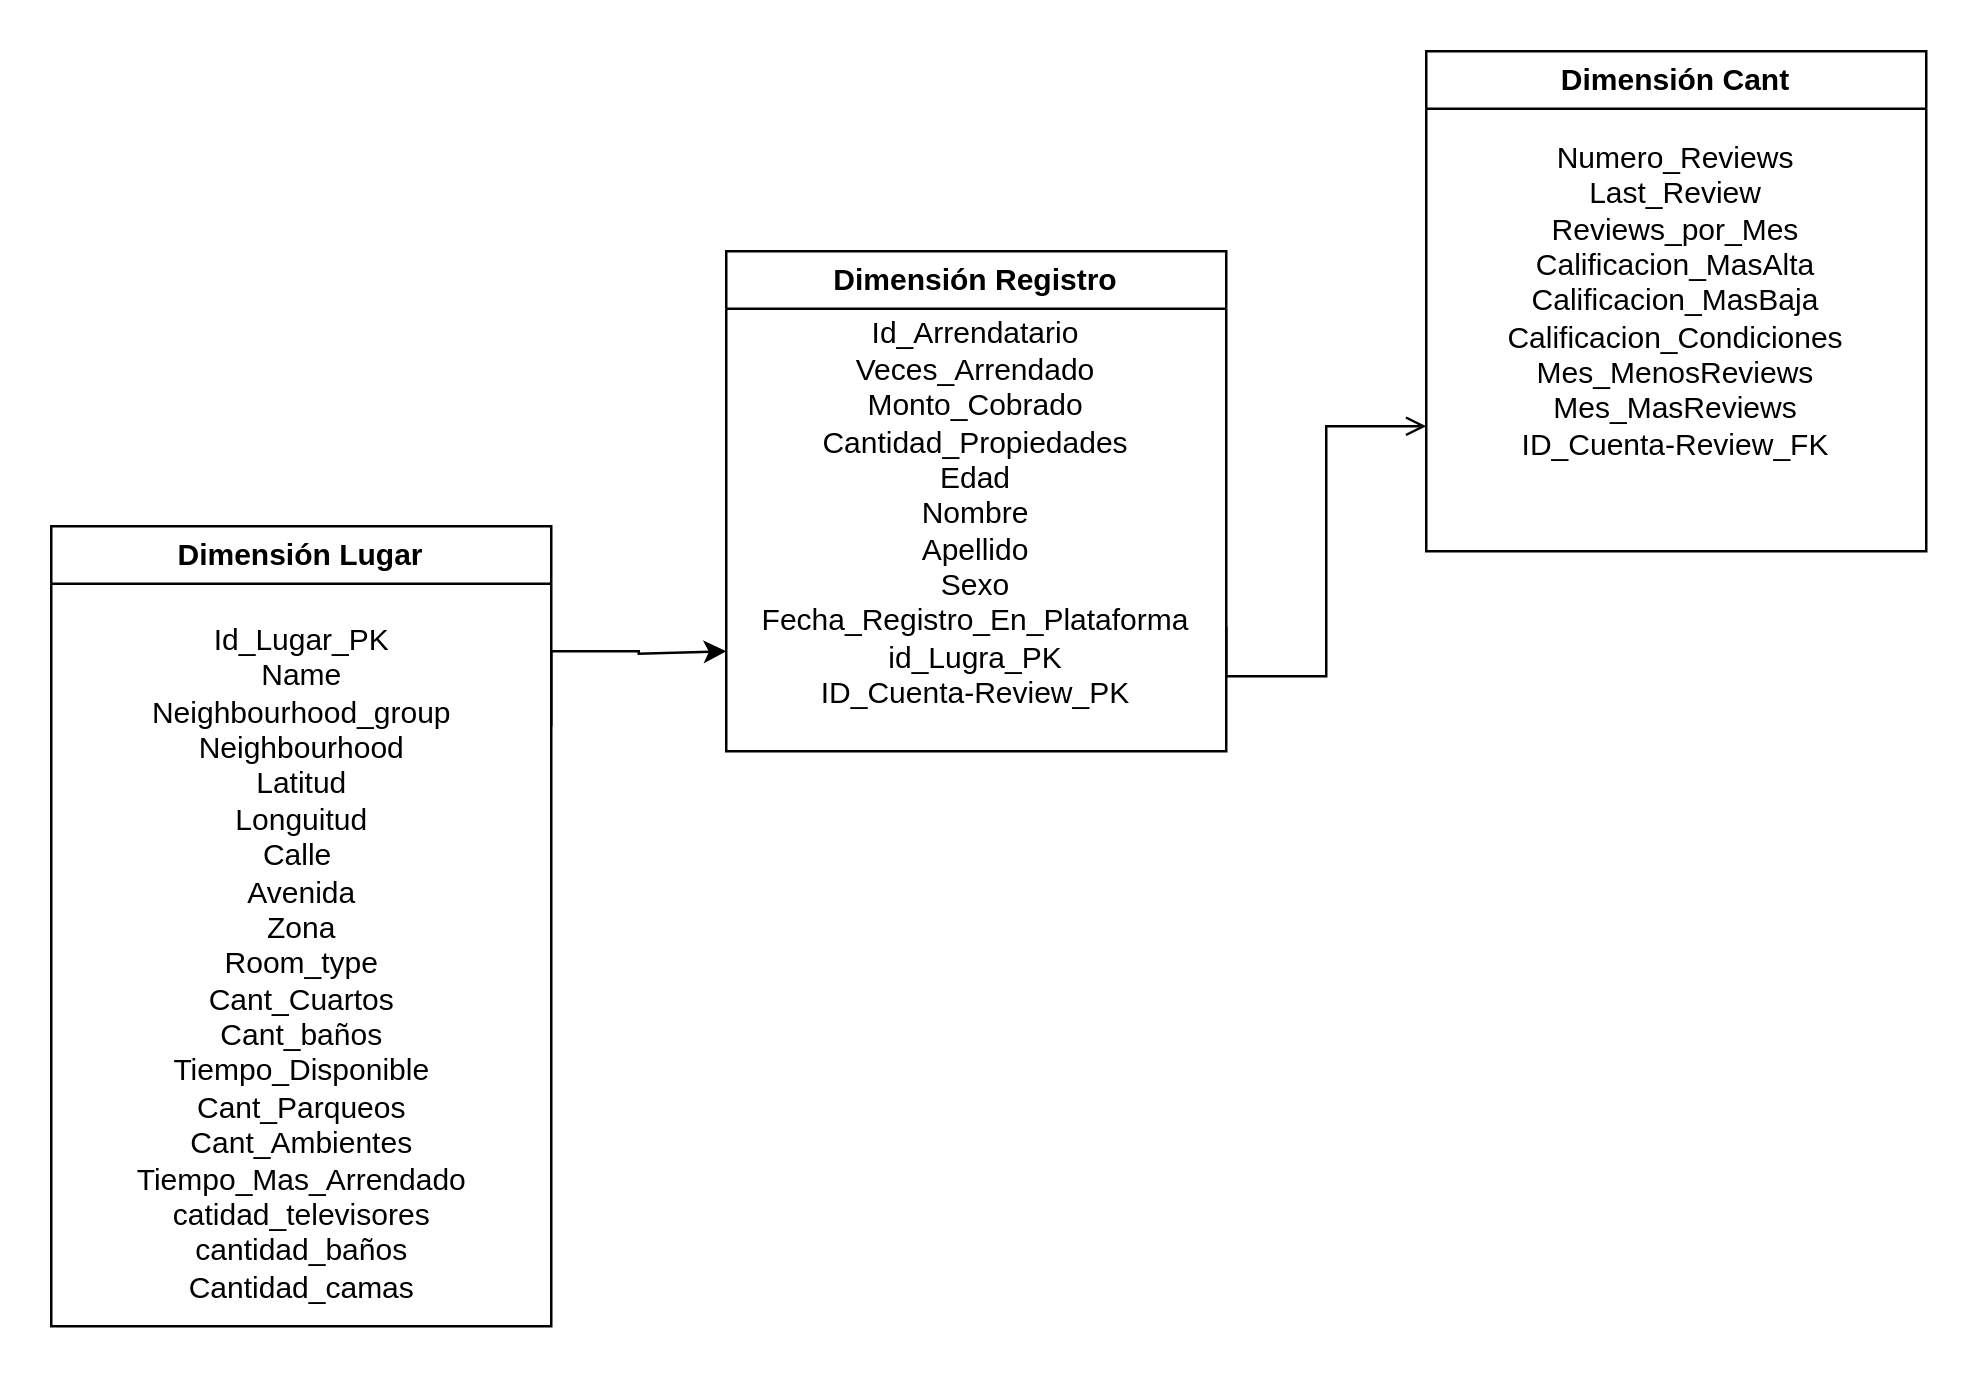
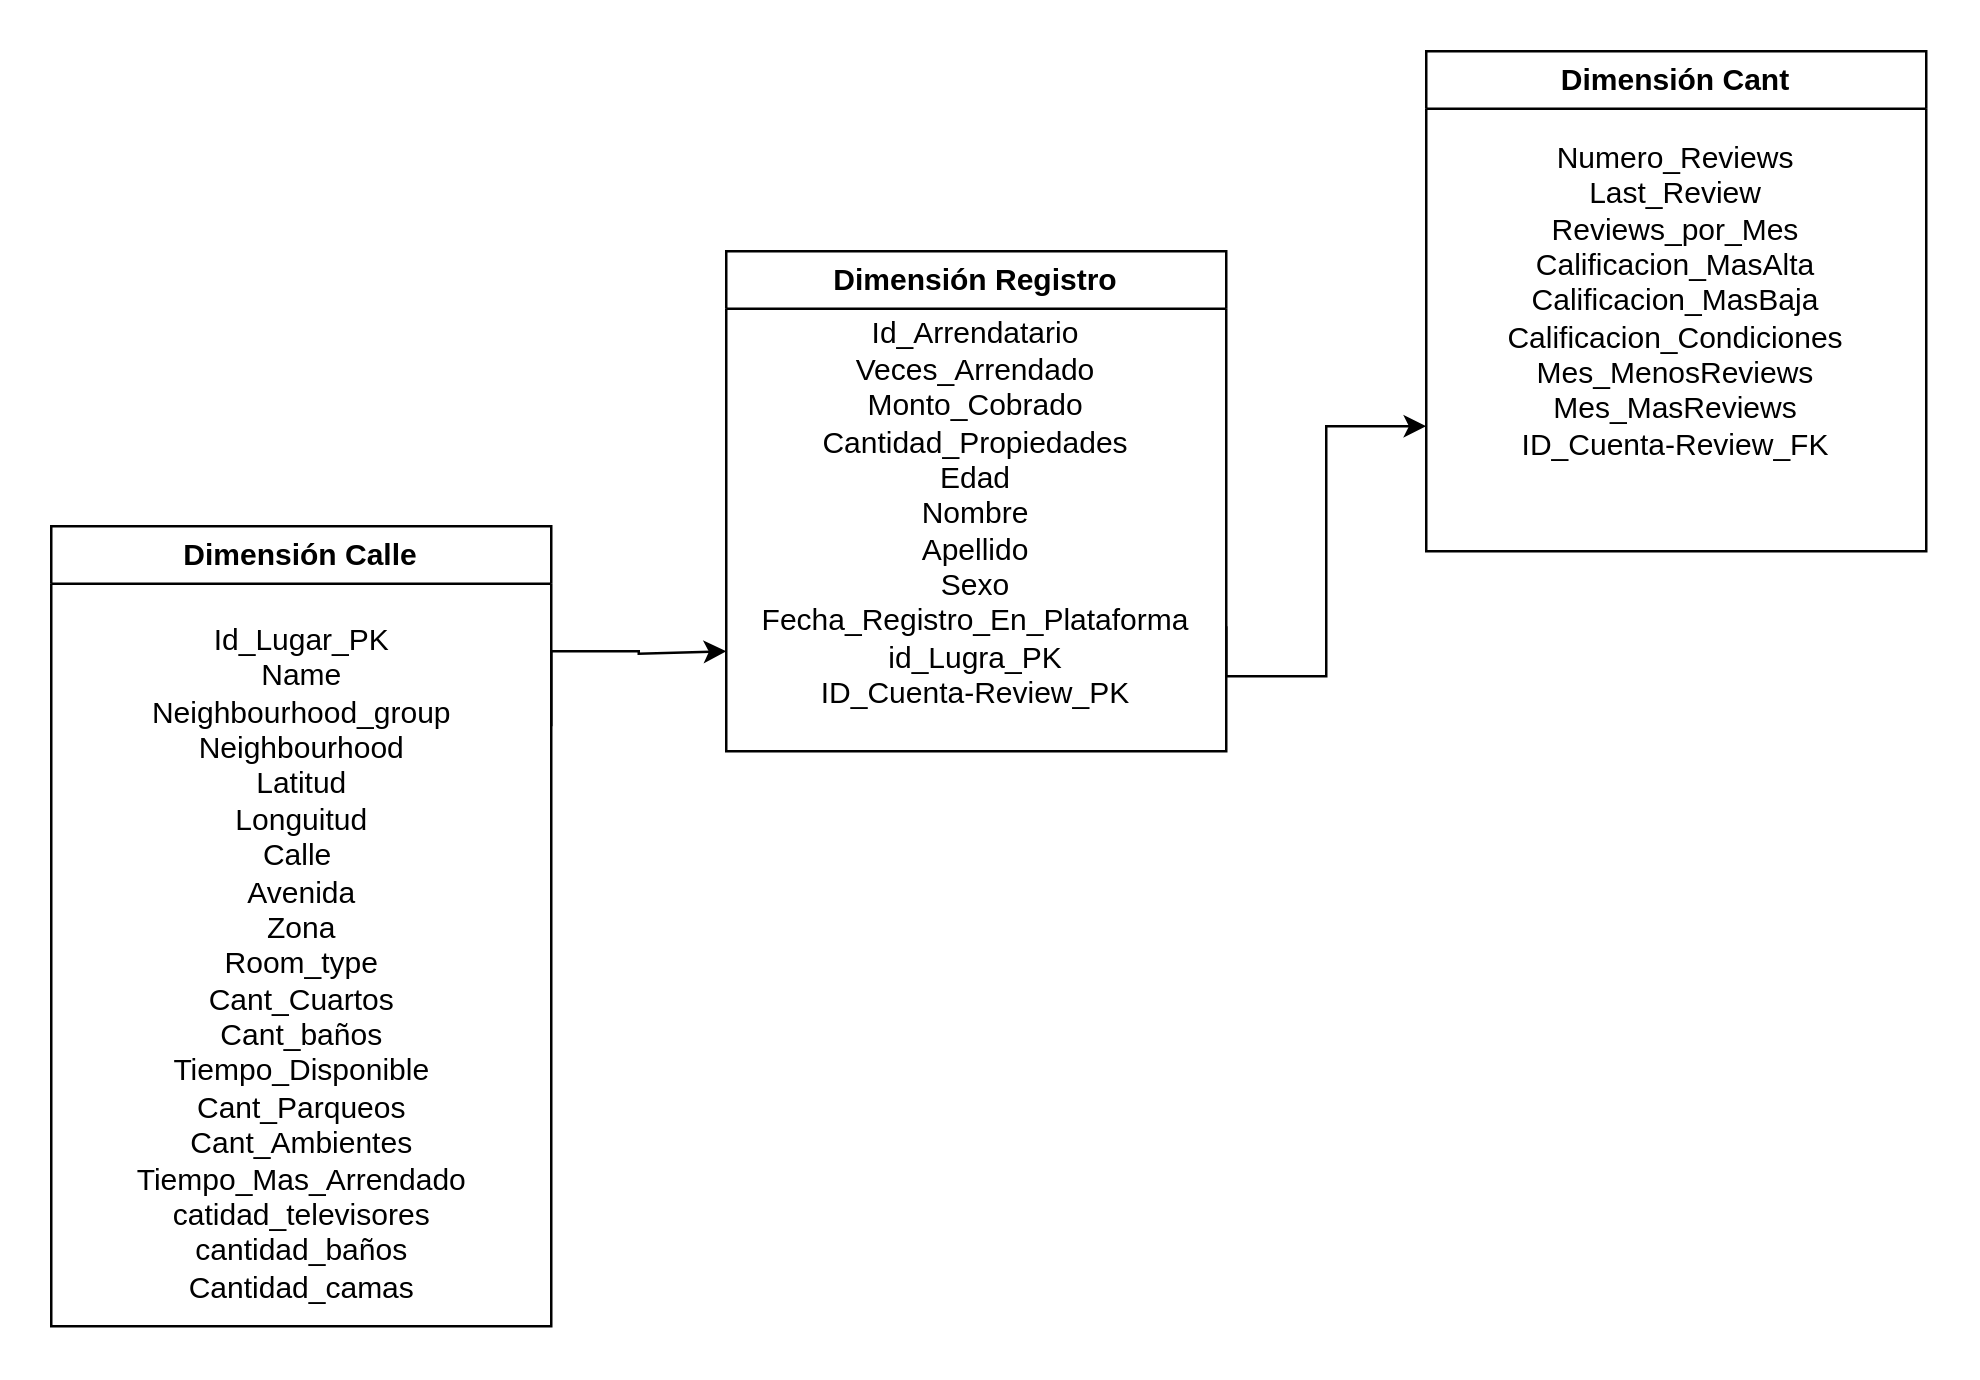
(1412, 426) -> (1408, 426)
(301, 556) -> (301, 556)
